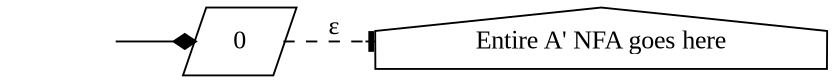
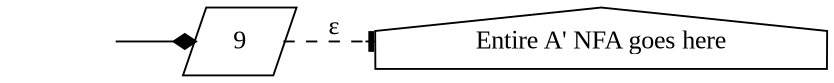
(240, 41) -> (240, 41)
